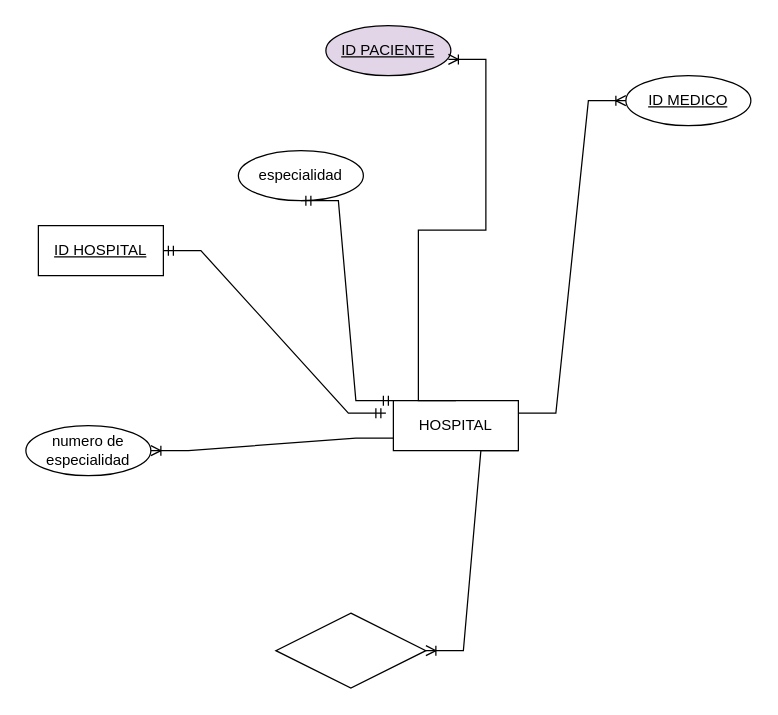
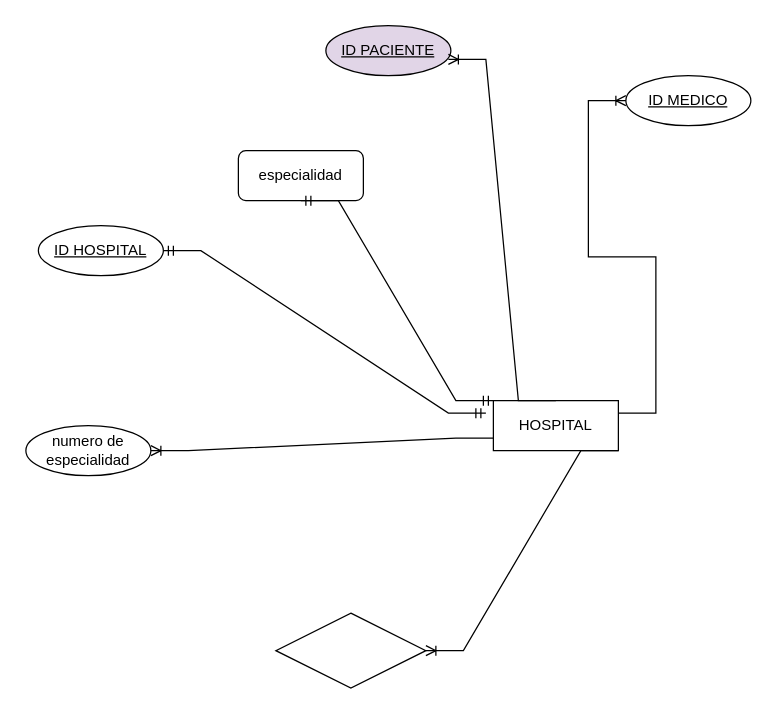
(301, 176) -> (301, 176)
(101, 251) -> (101, 251)
(456, 426) -> (556, 426)
